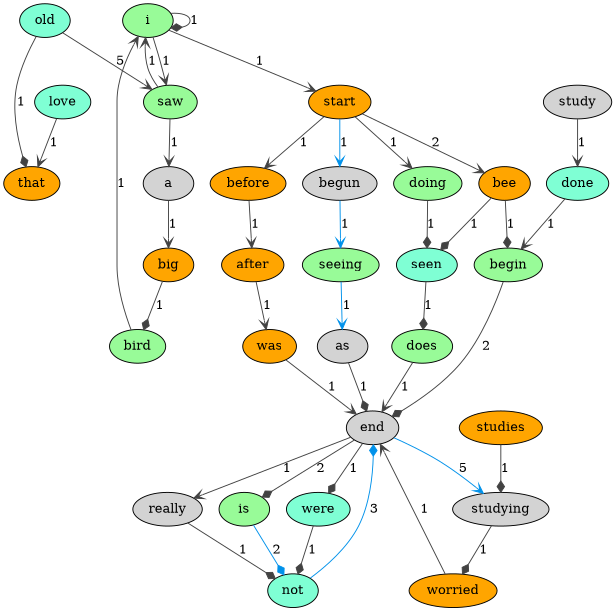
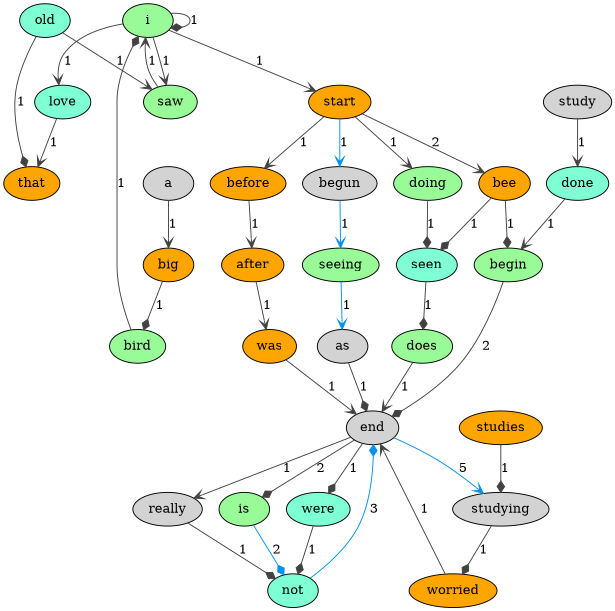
none -> (82, 38)
(121, 61) -> (121, 61)
(170, 138) -> none
(117, 187) -> (117, 187)
